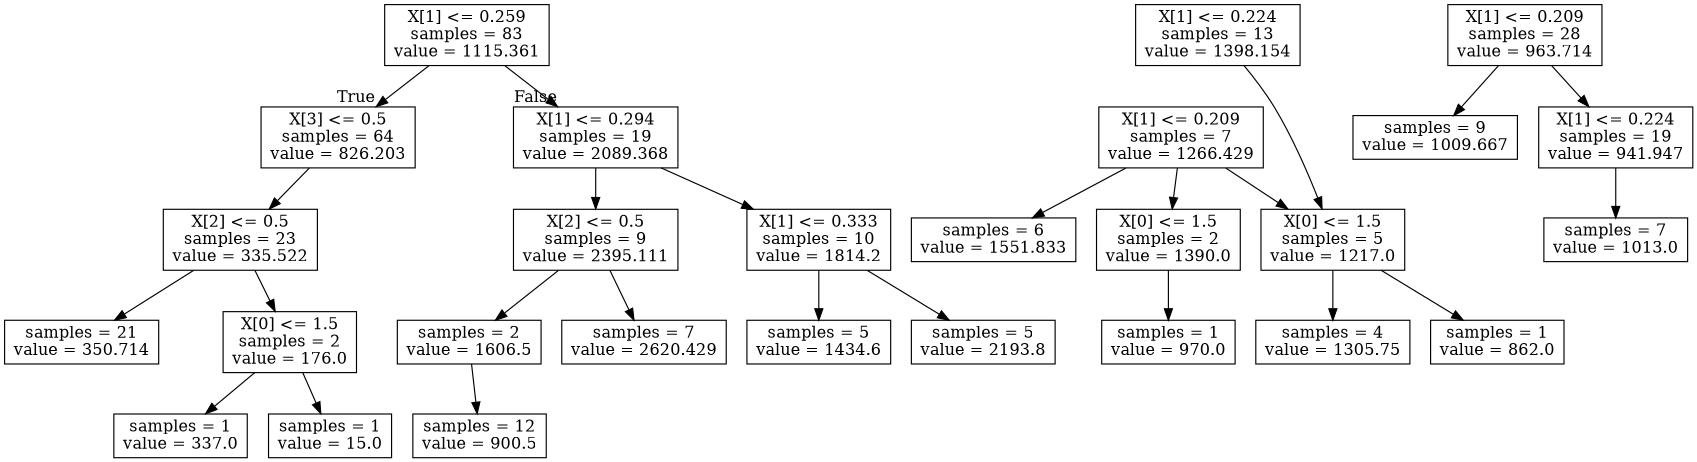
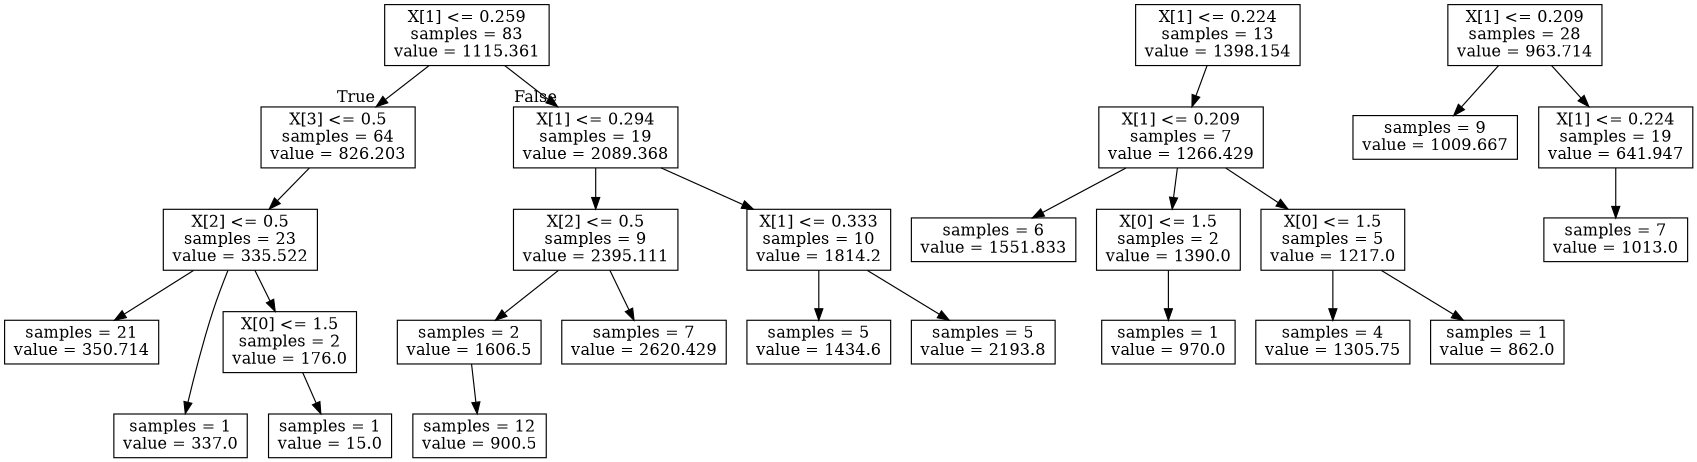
(1286, 129) -> (1202, 81)
(1616, 137) -> (1616, 137)
(235, 389) -> (205, 336)
